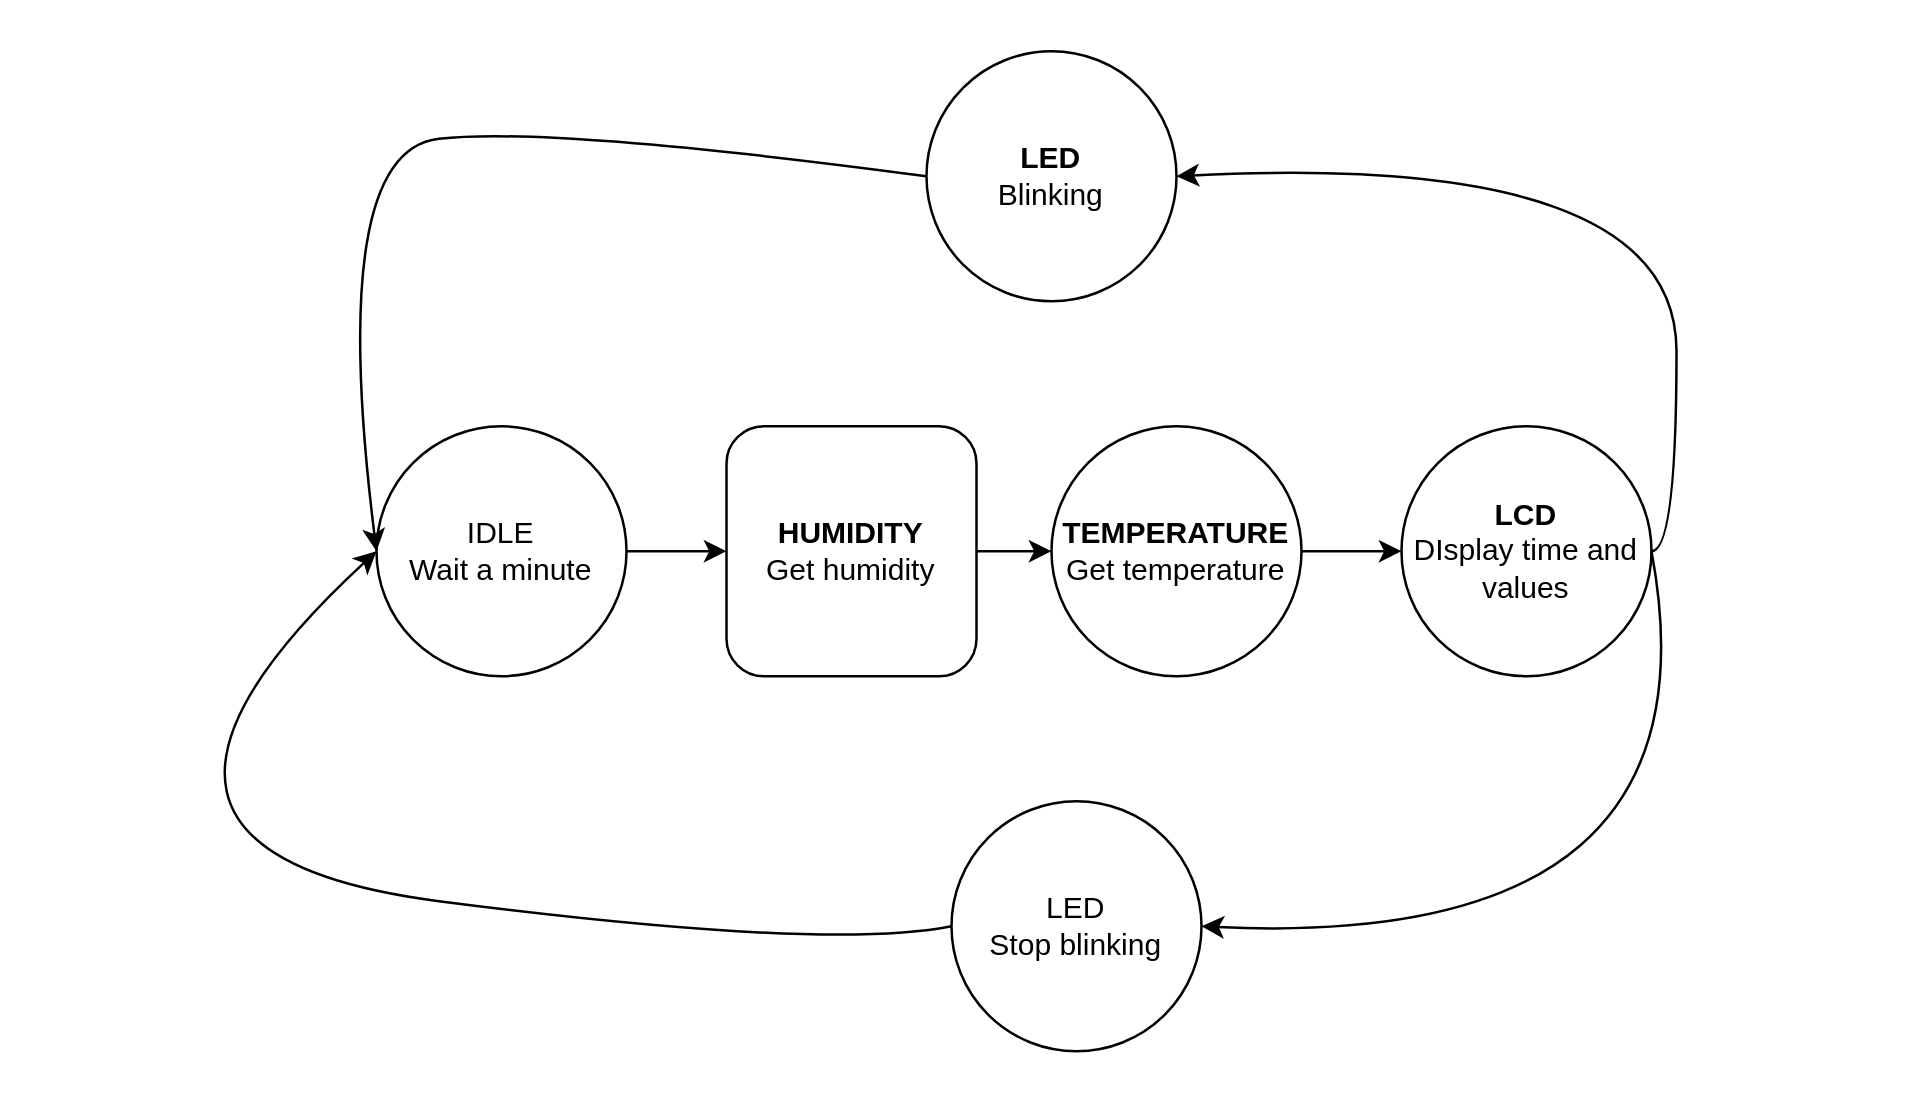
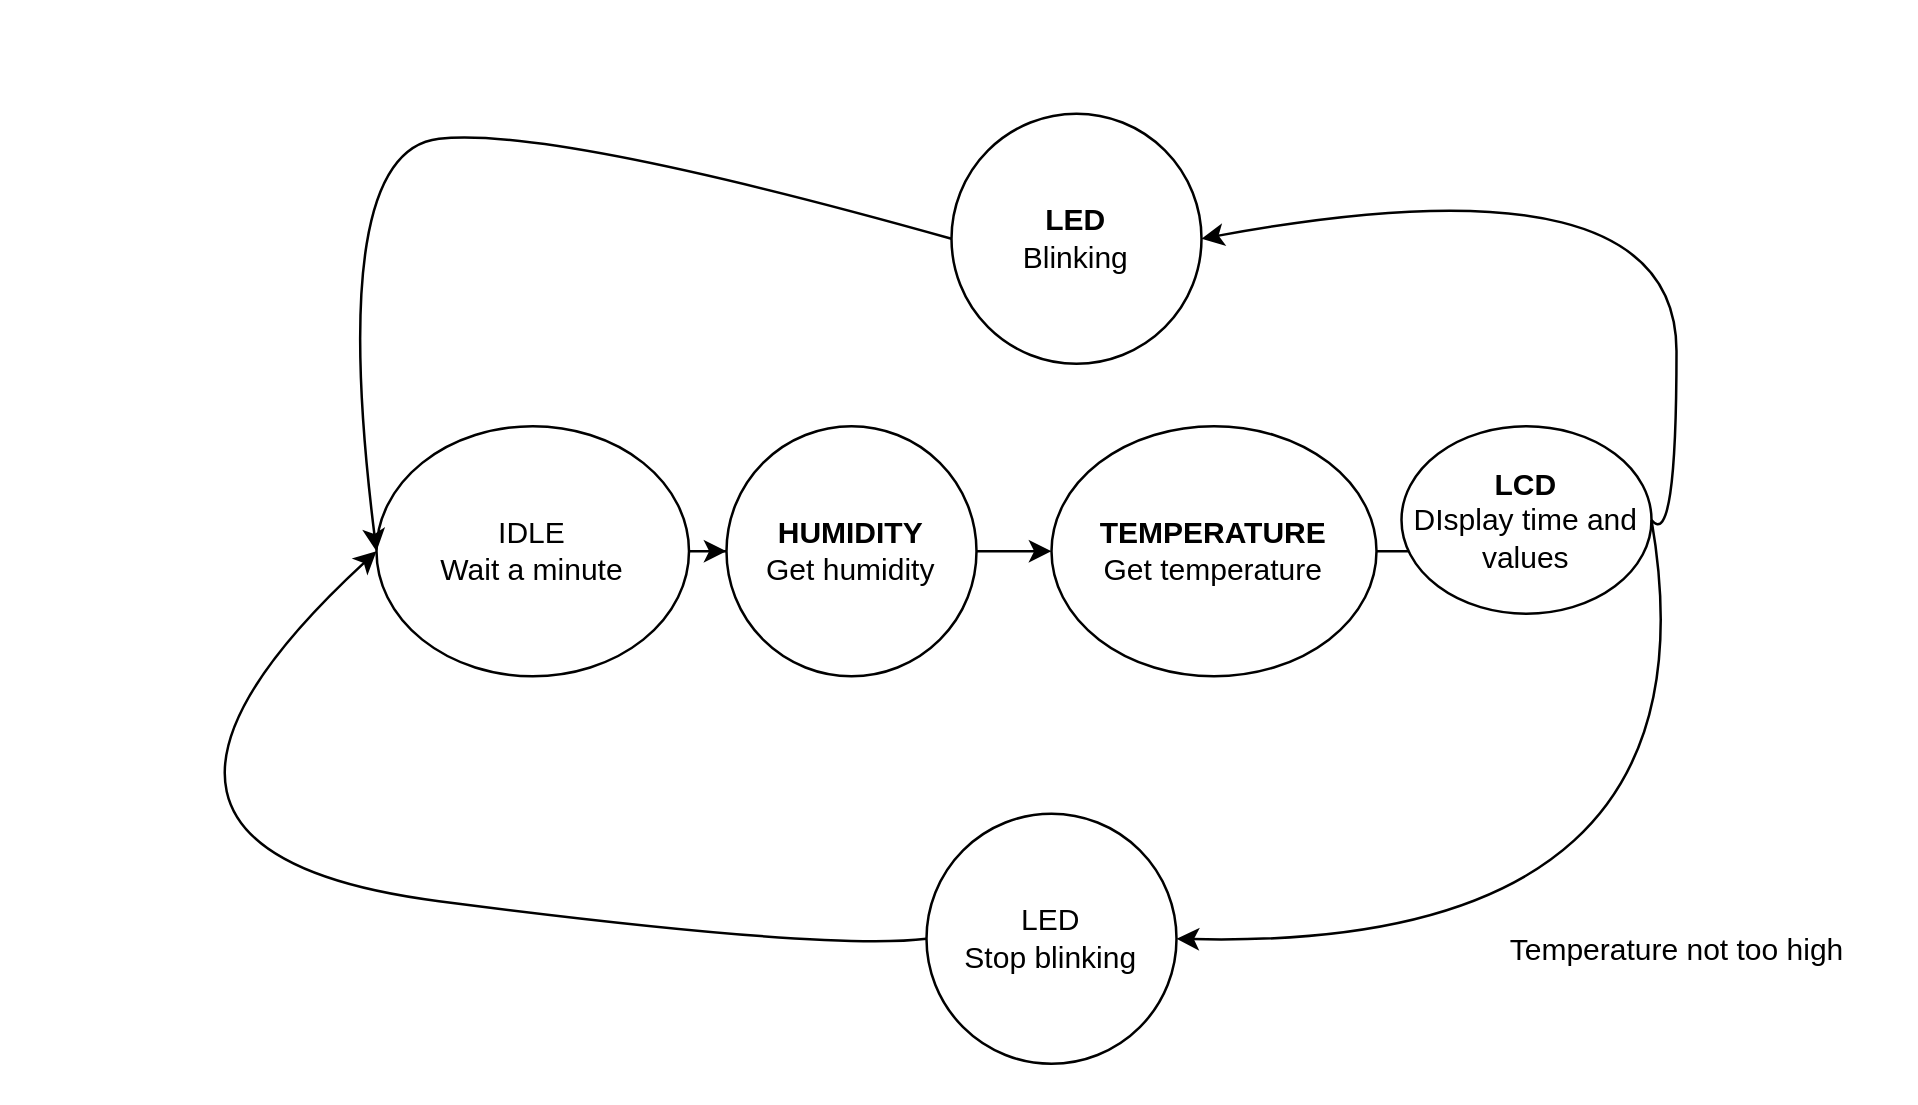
(1051, 176) -> (1076, 239)
(501, 551) -> (533, 551)
(851, 551) -> (851, 551)
(1176, 551) -> (1214, 551)
(1526, 551) -> (1526, 520)
(1076, 926) -> (1051, 939)
none -> (1676, 951)
